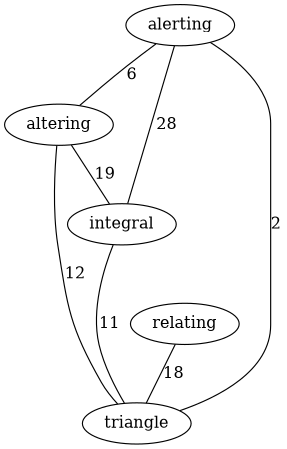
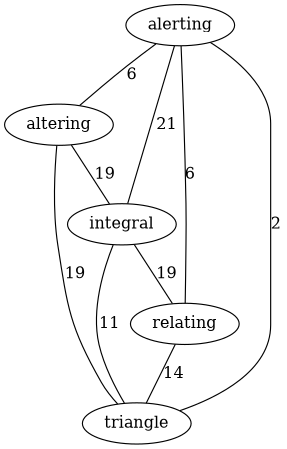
(167, 125) -> (167, 125)
none -> (185, 175)
(76, 274) -> (76, 274)
none -> (153, 274)
(174, 374) -> (174, 374)
